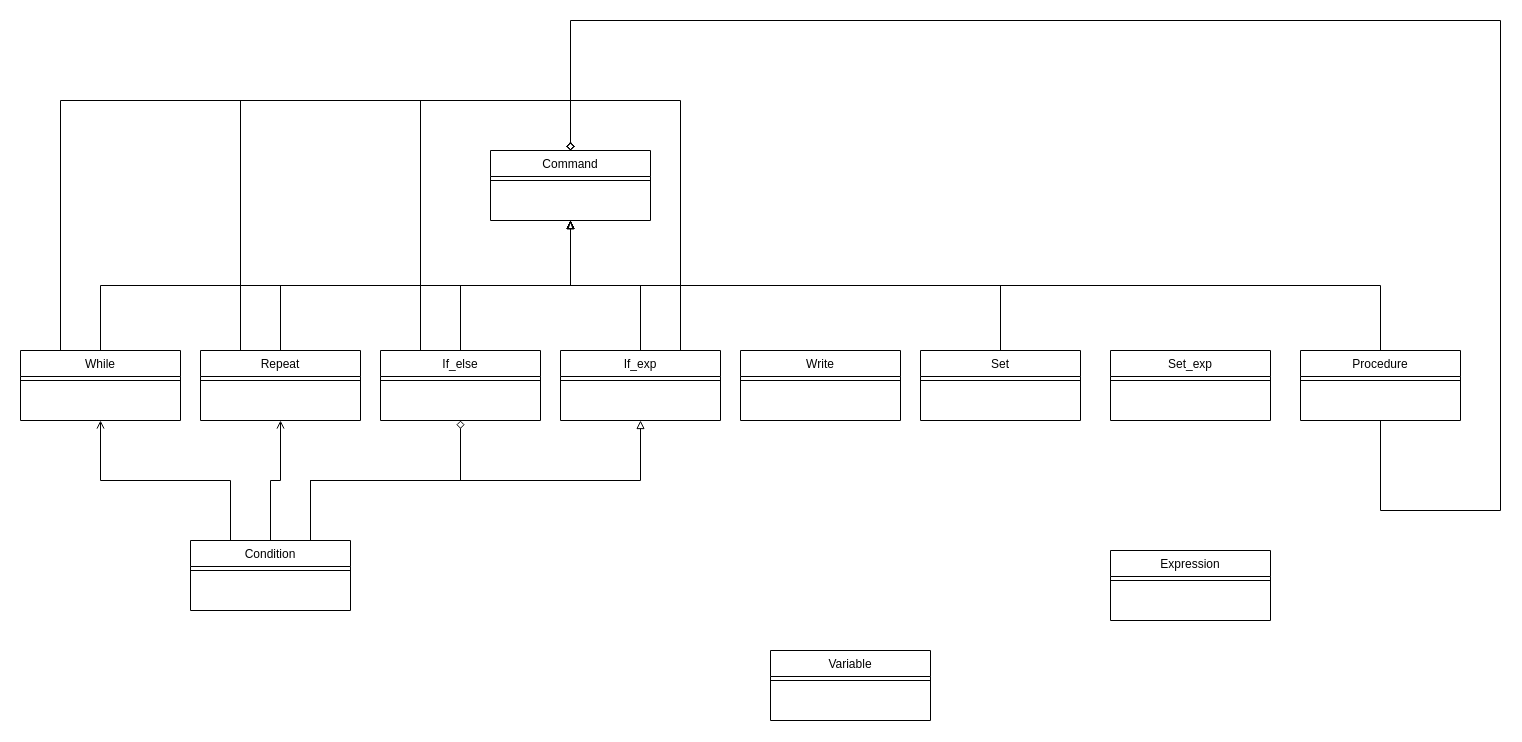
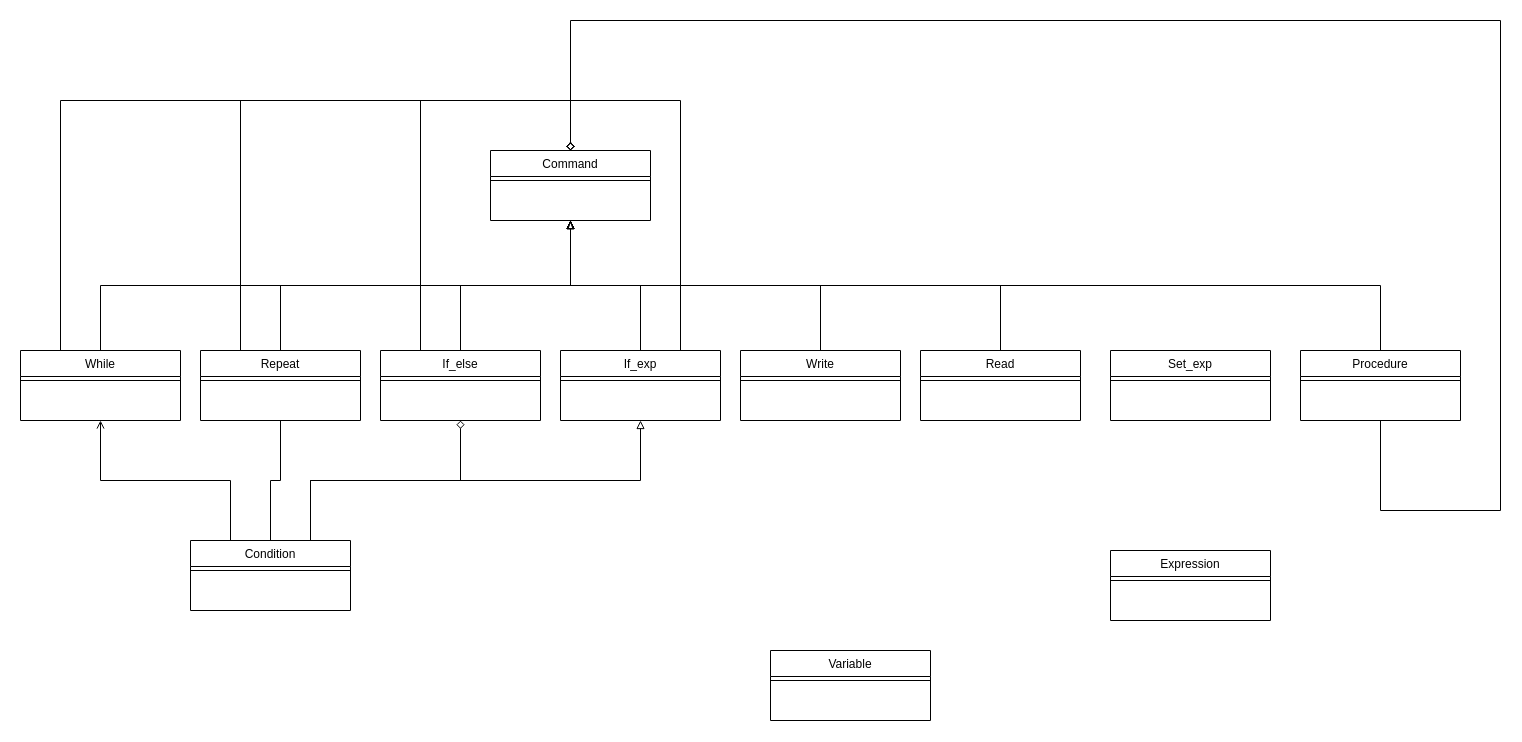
none -> (821, 320)
(1000, 364) -> (1000, 364)
(281, 426) -> (281, 426)
